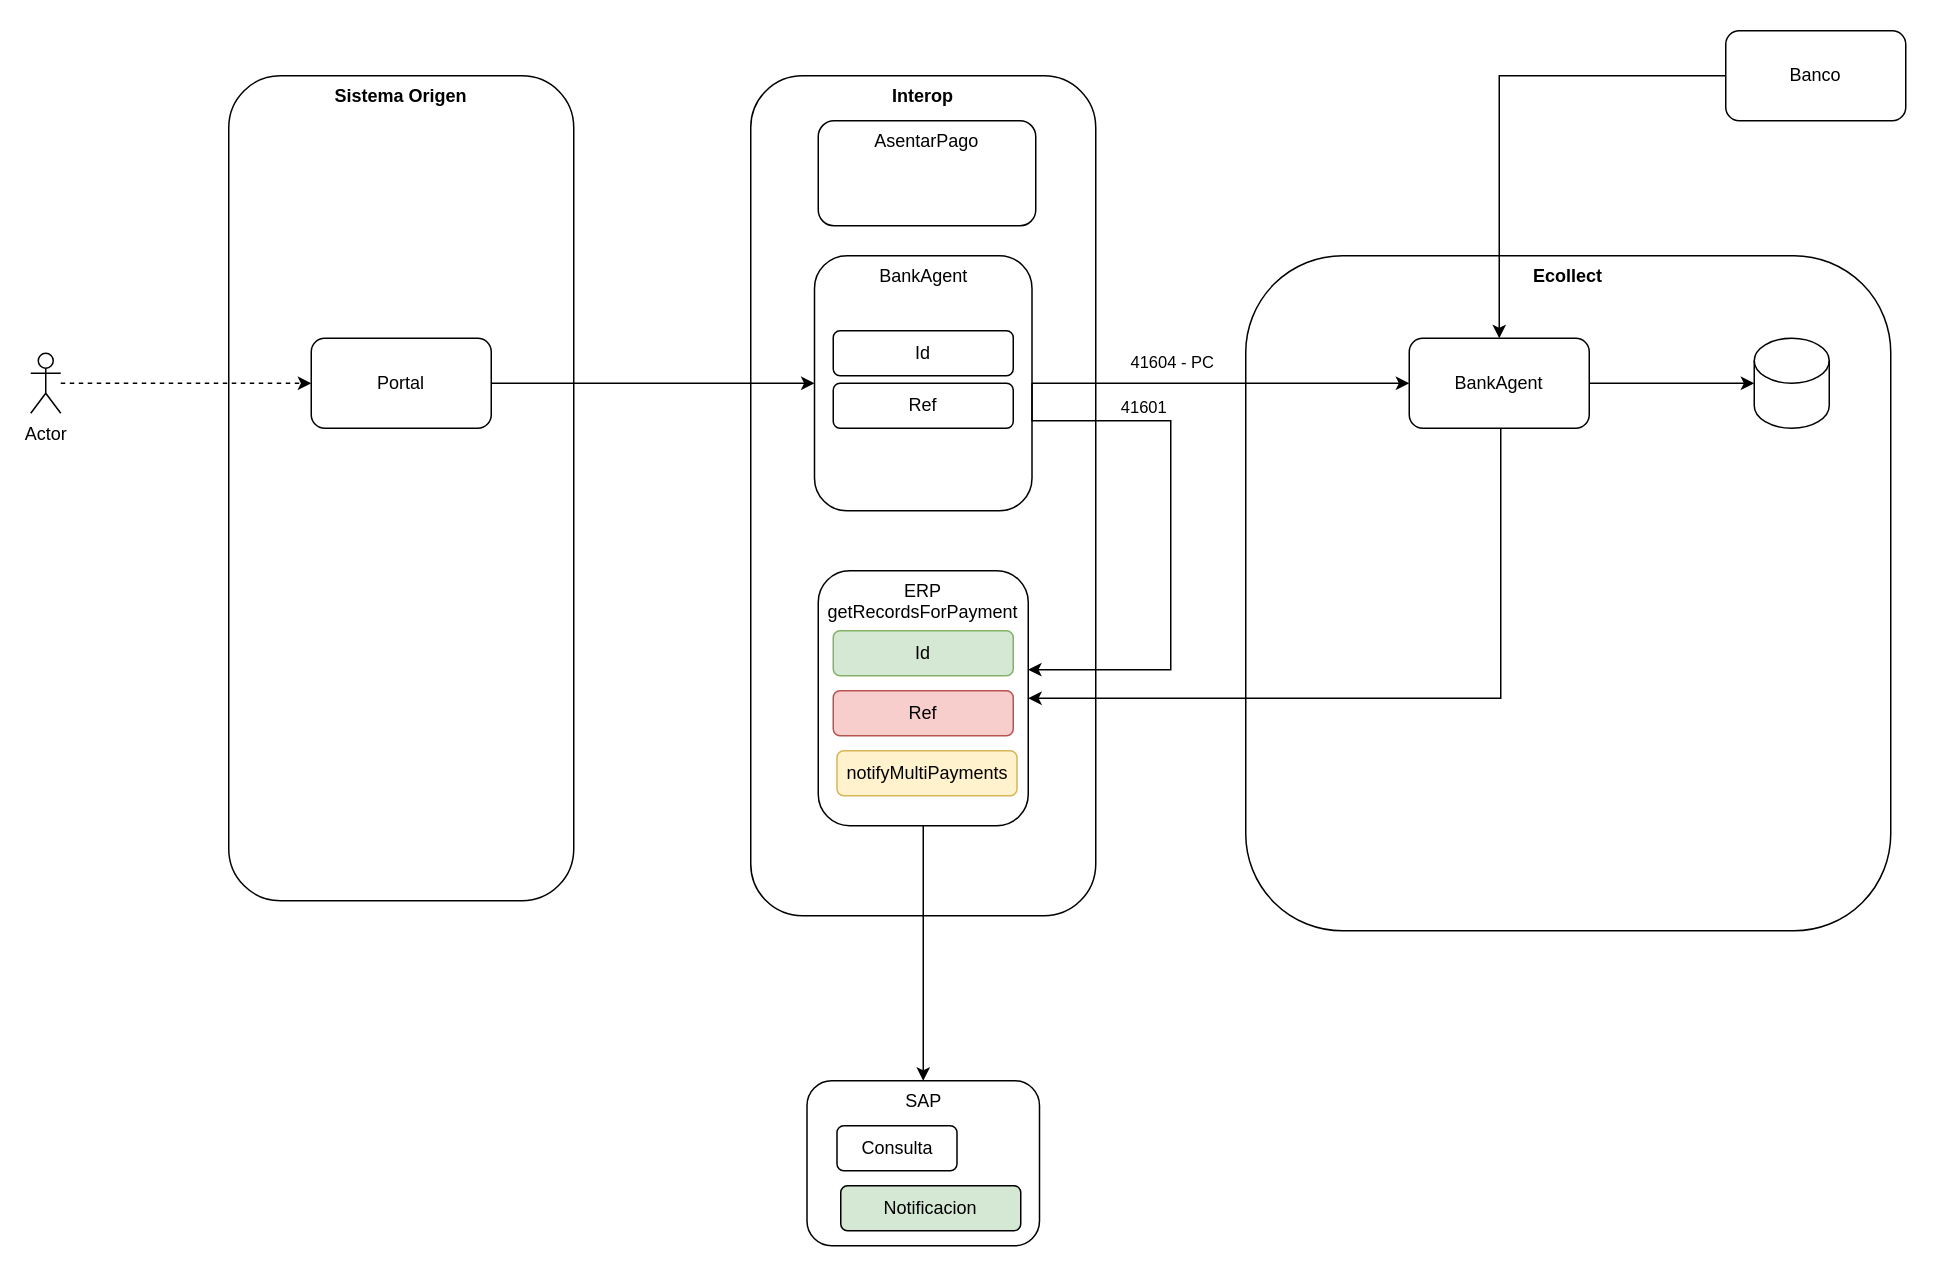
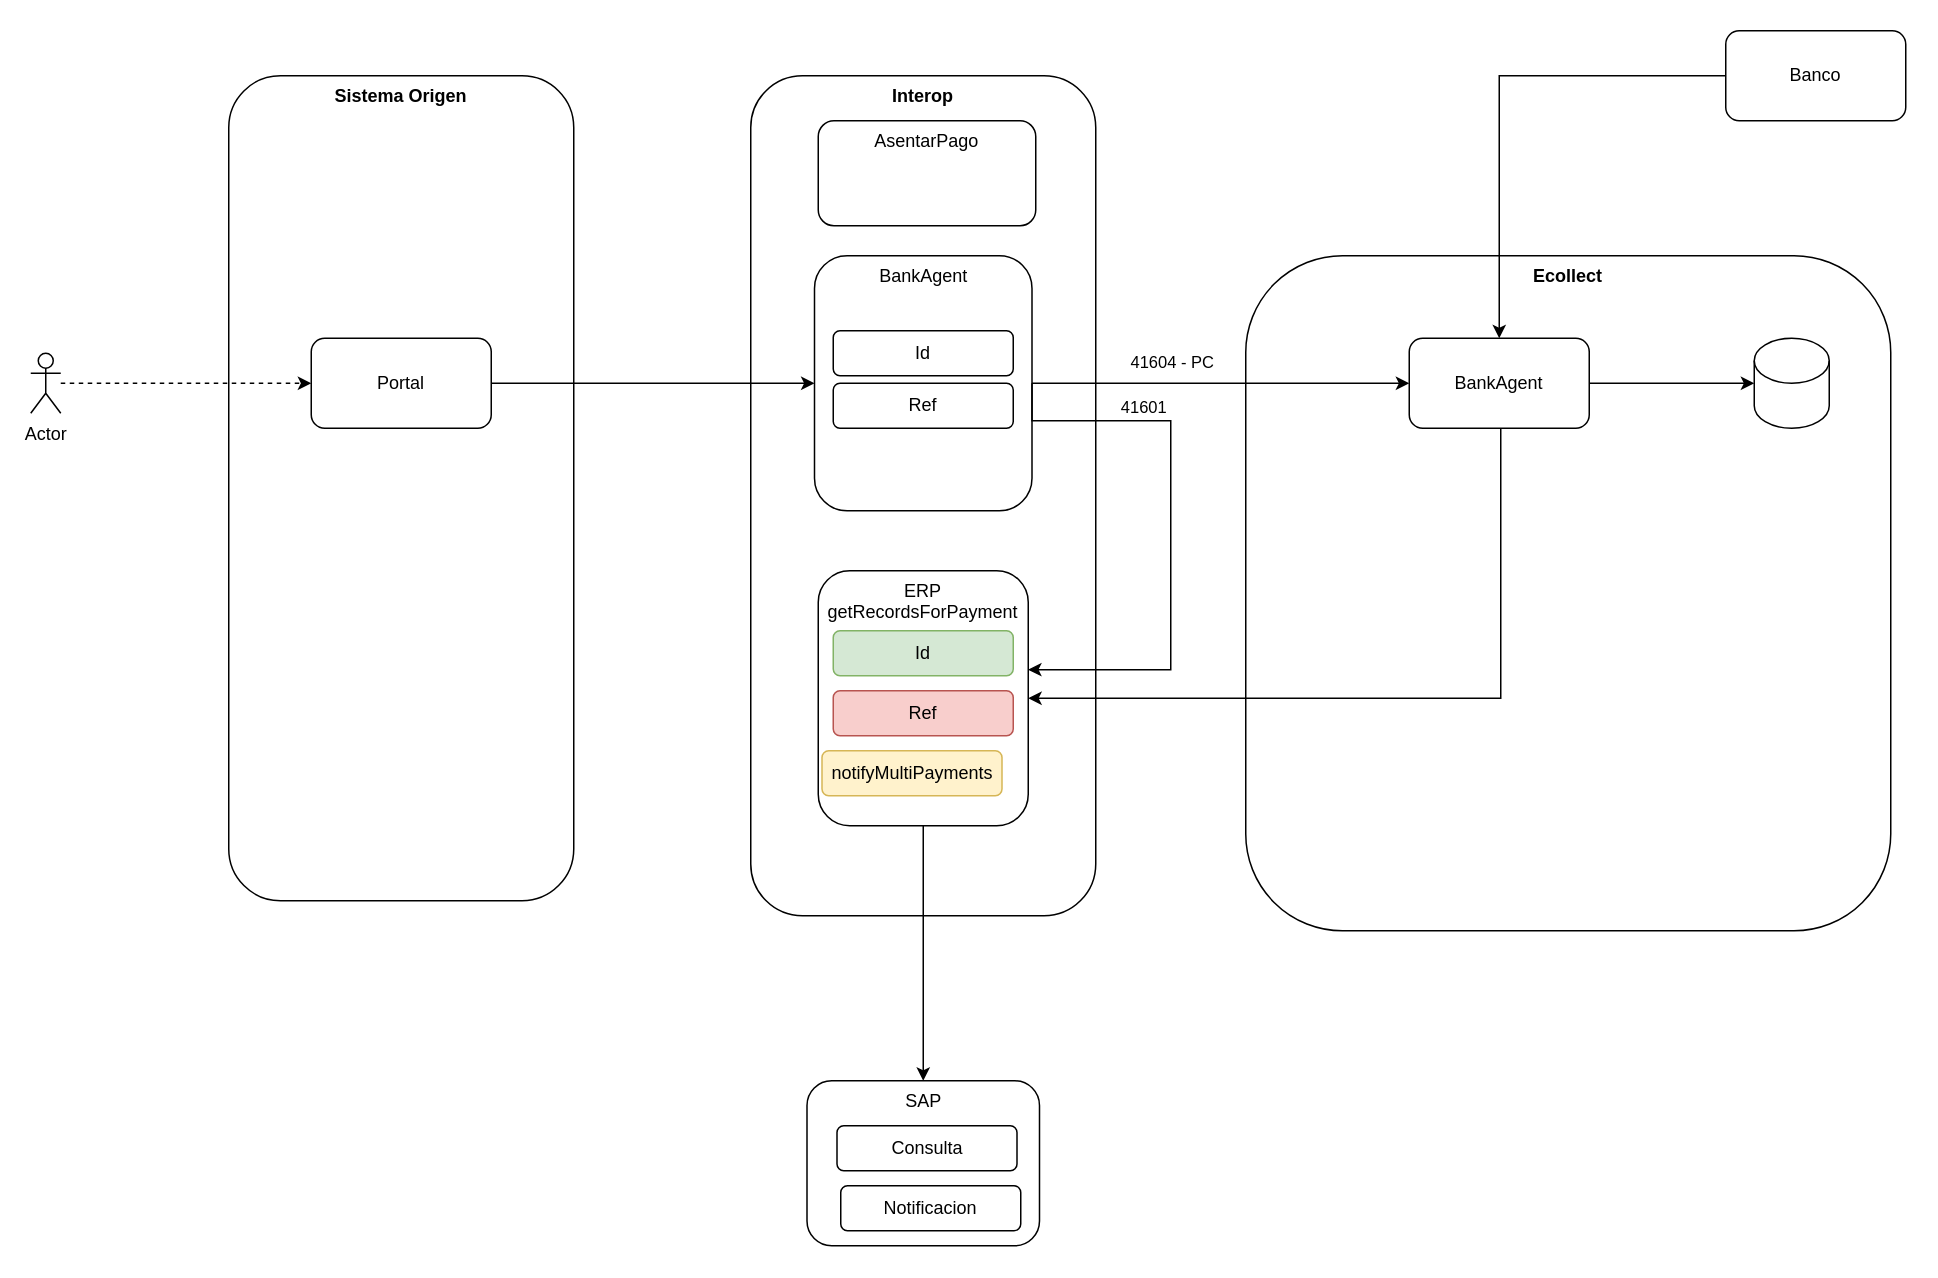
(927, 773) -> (912, 773)
(897, 1148) -> (927, 1148)
(931, 1208) -> (931, 1208)
